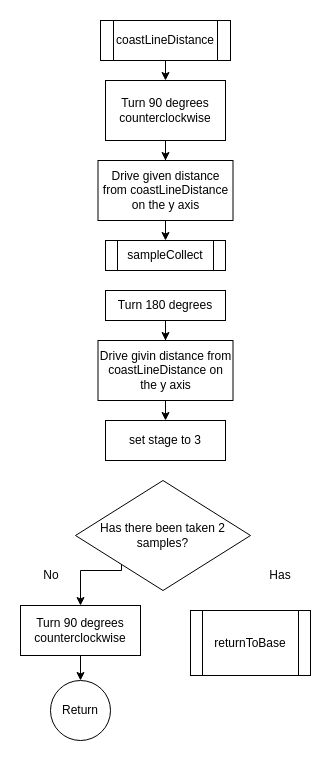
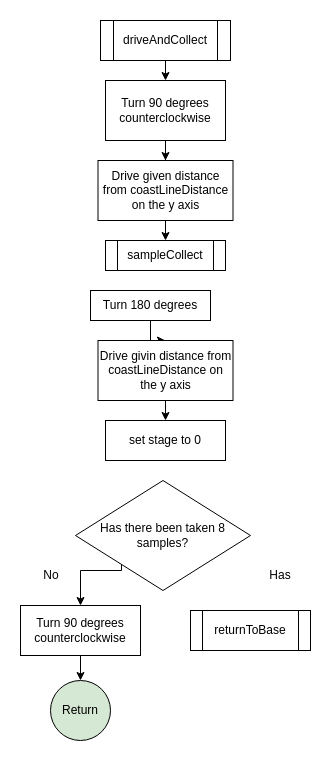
(166, 41) -> (166, 41)
(166, 306) -> (151, 306)
(166, 441) -> (166, 441)
(163, 536) -> (163, 536)
(251, 643) -> (251, 631)
(81, 711) -> (81, 711)
